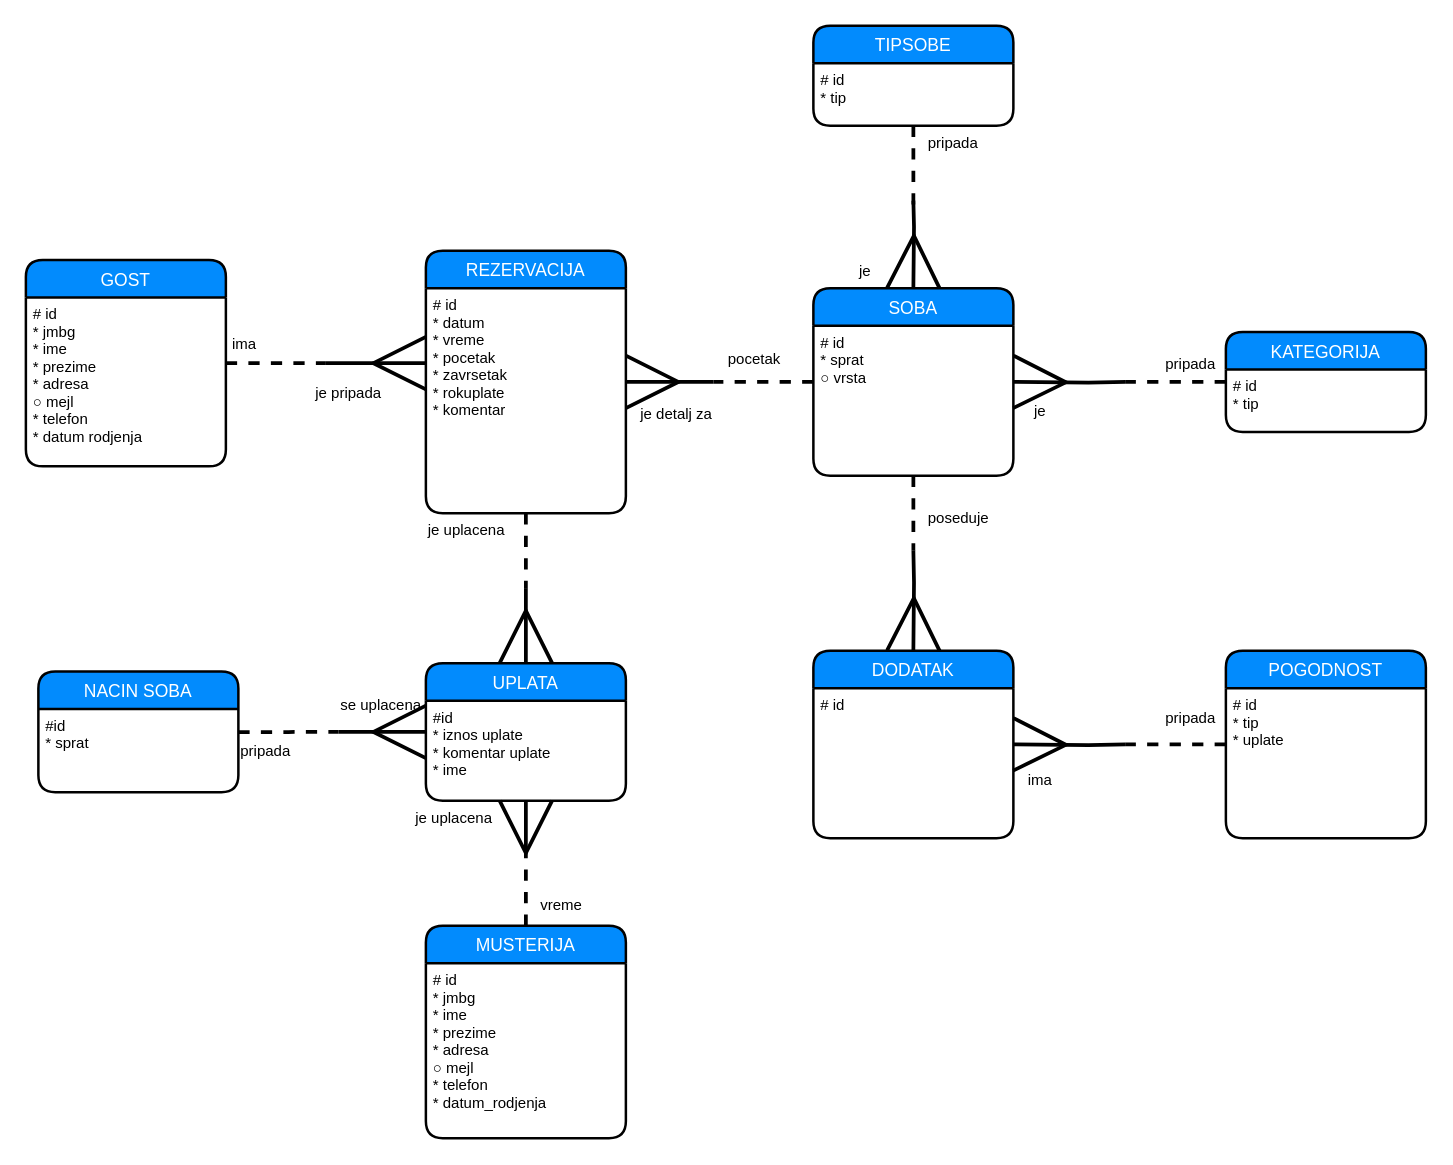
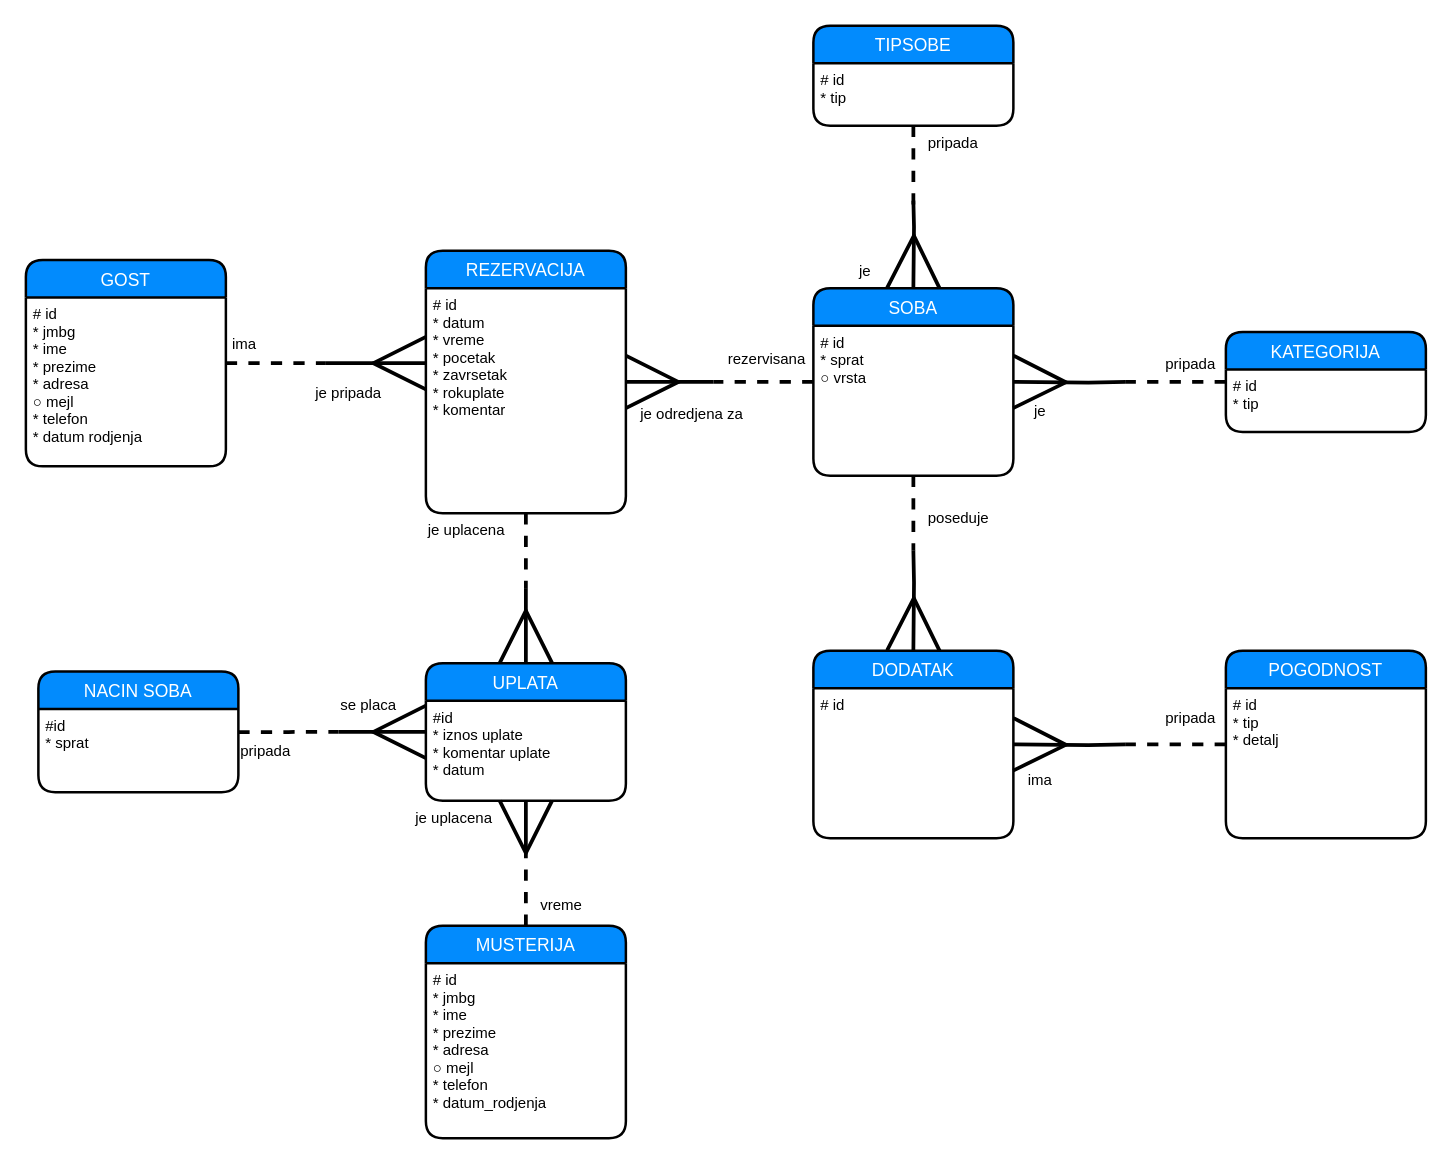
(758, 360) -> (771, 369)
(685, 415) -> (696, 424)
(1245, 705) -> (1245, 705)
(383, 706) -> (370, 706)
(443, 718) -> (443, 718)
